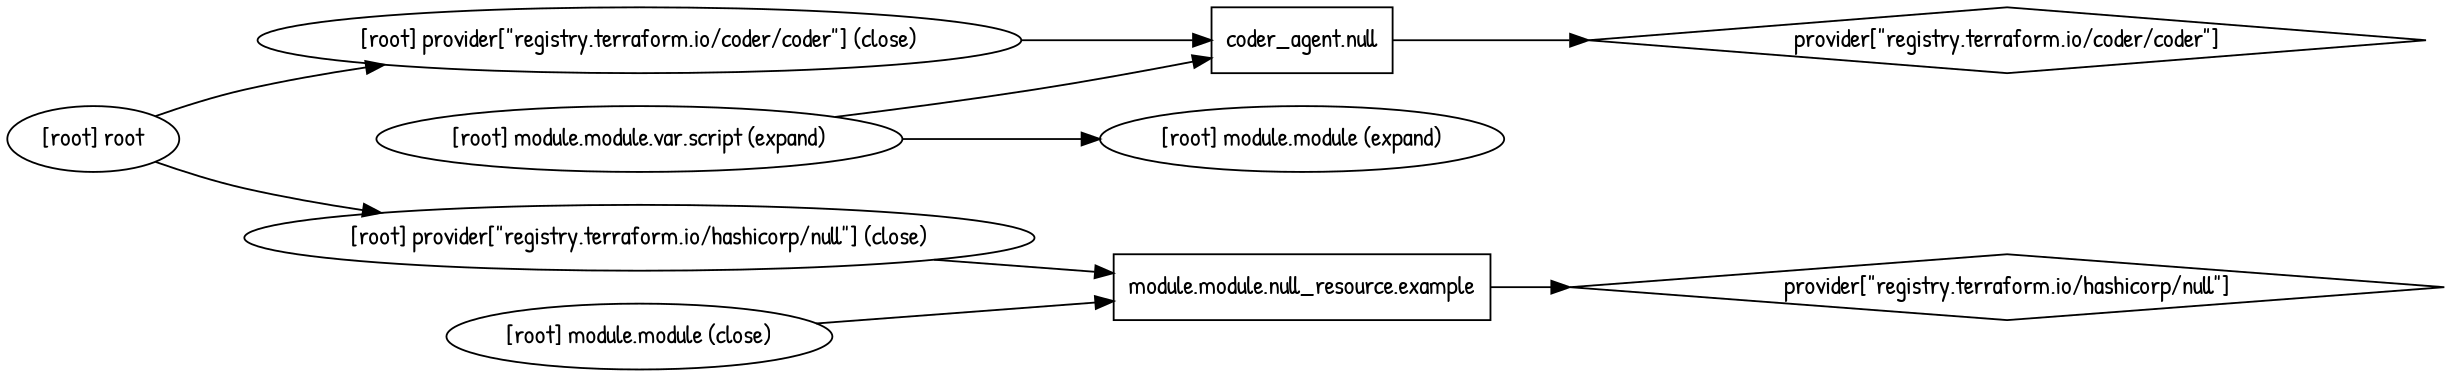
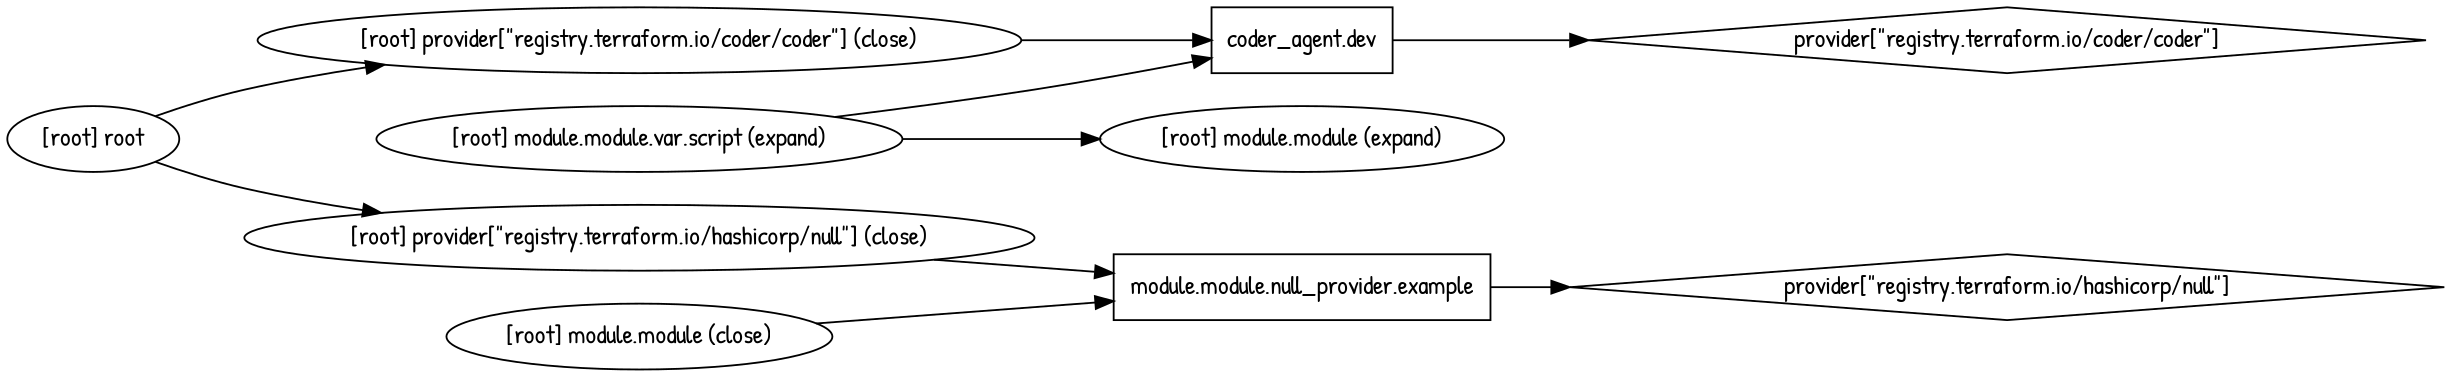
(1302, 40) -> (1302, 40)
(1302, 287) -> (1302, 287)
